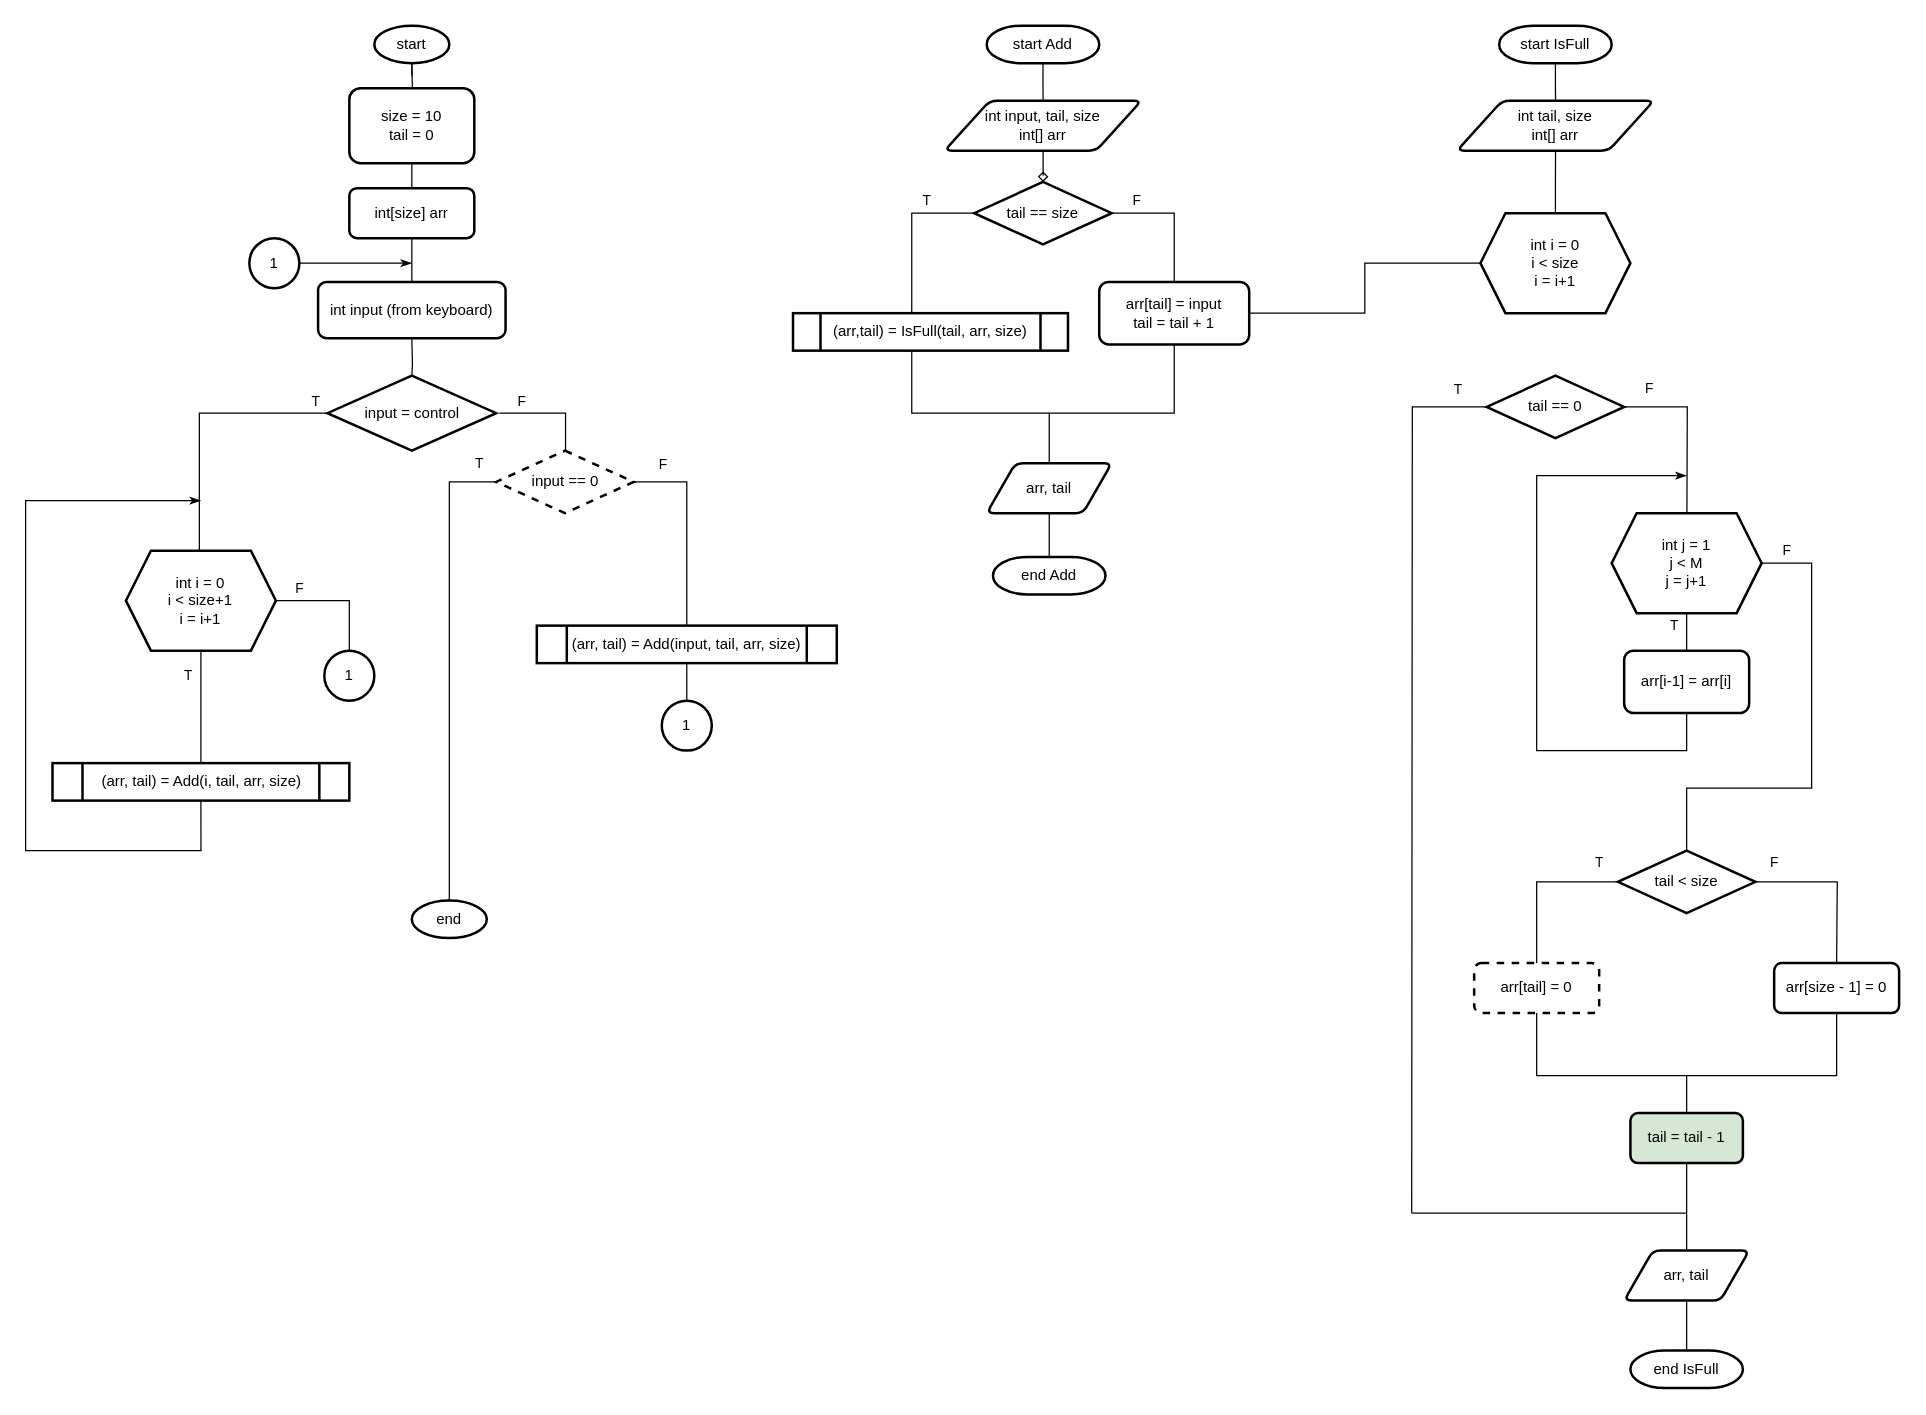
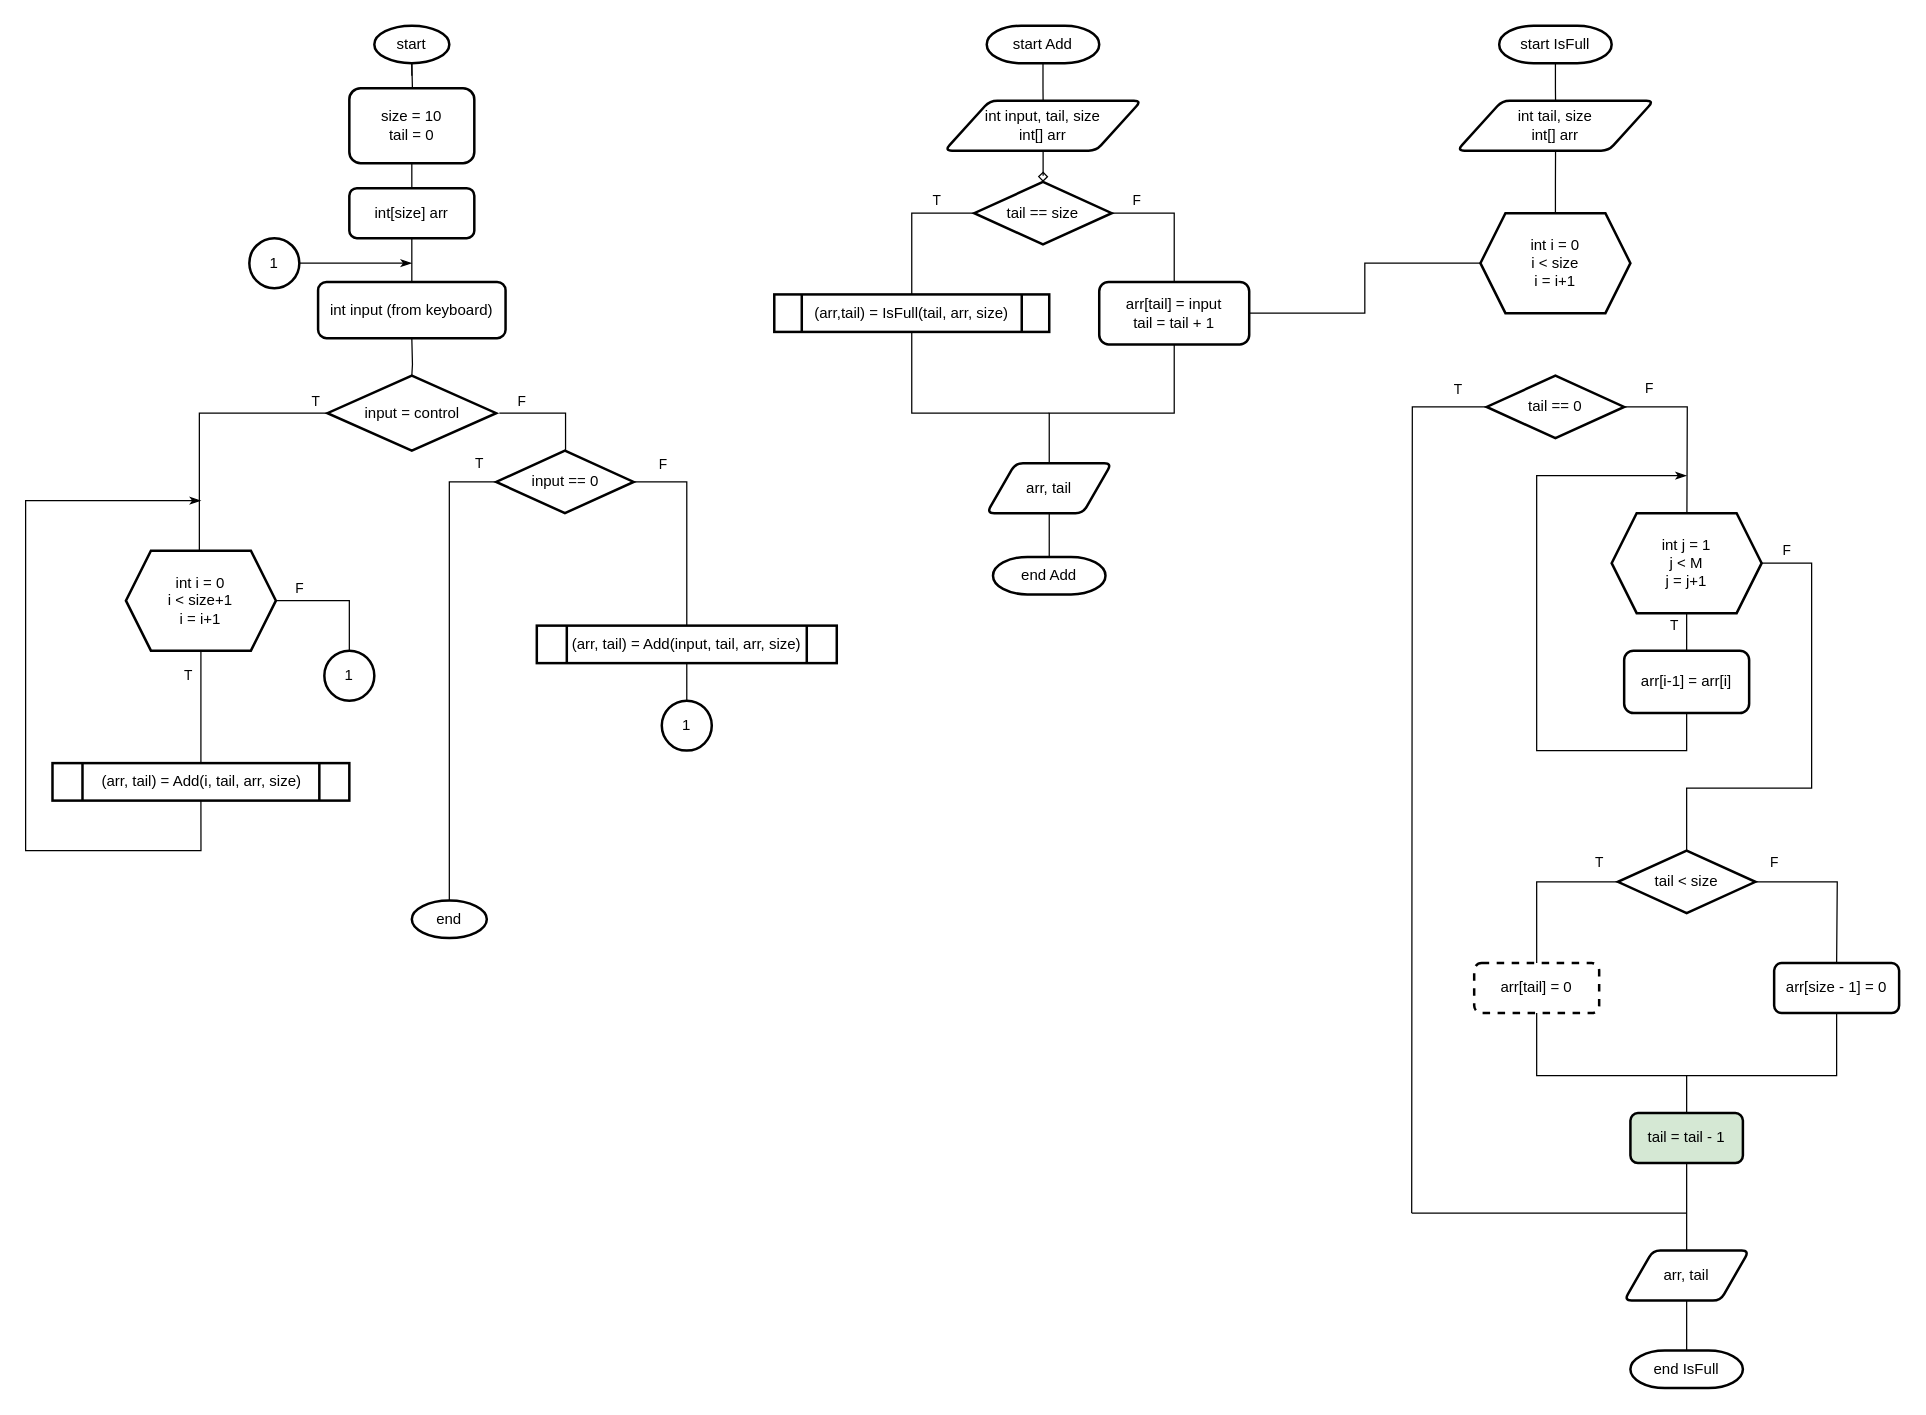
(931, 332) -> (912, 313)
(565, 482) -> (565, 482)
